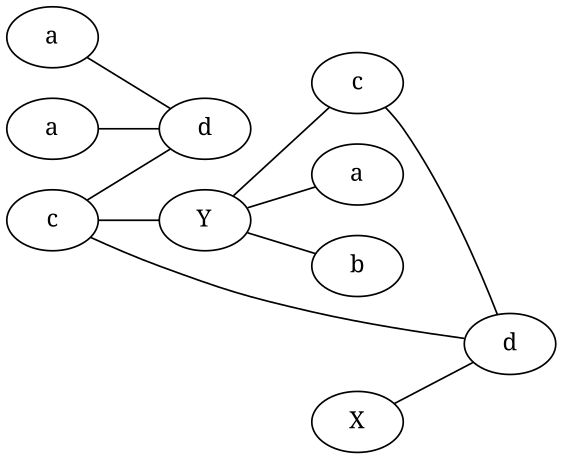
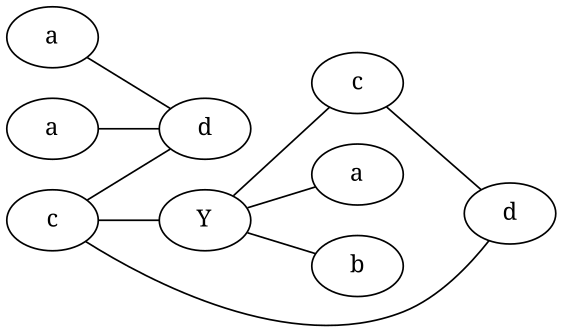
(358, 422) -> none
